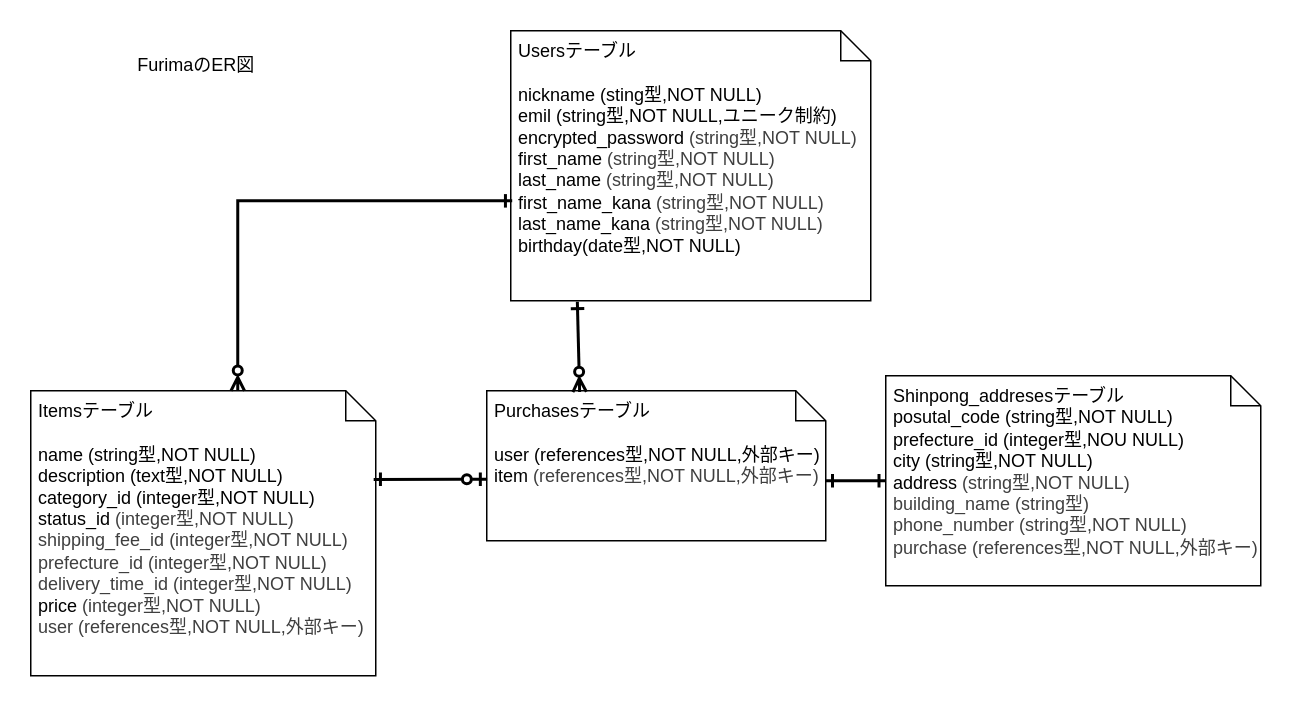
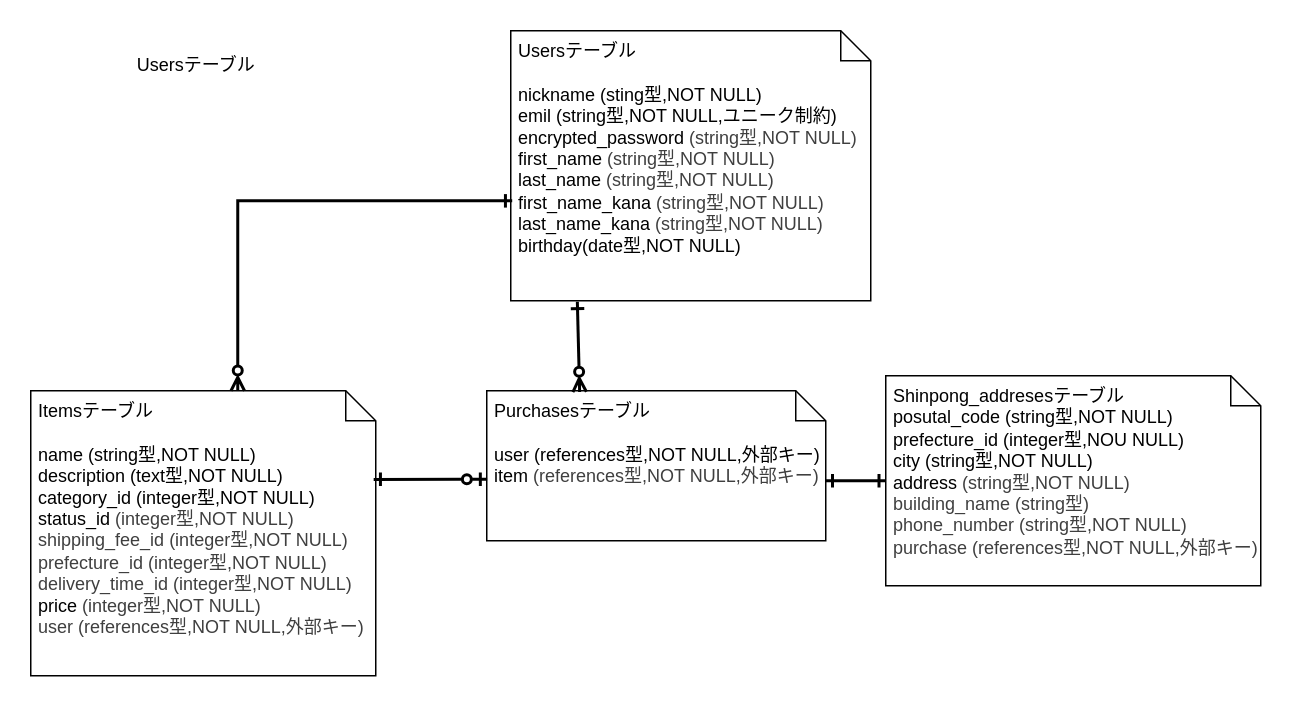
(197, 65) -> (197, 65)
